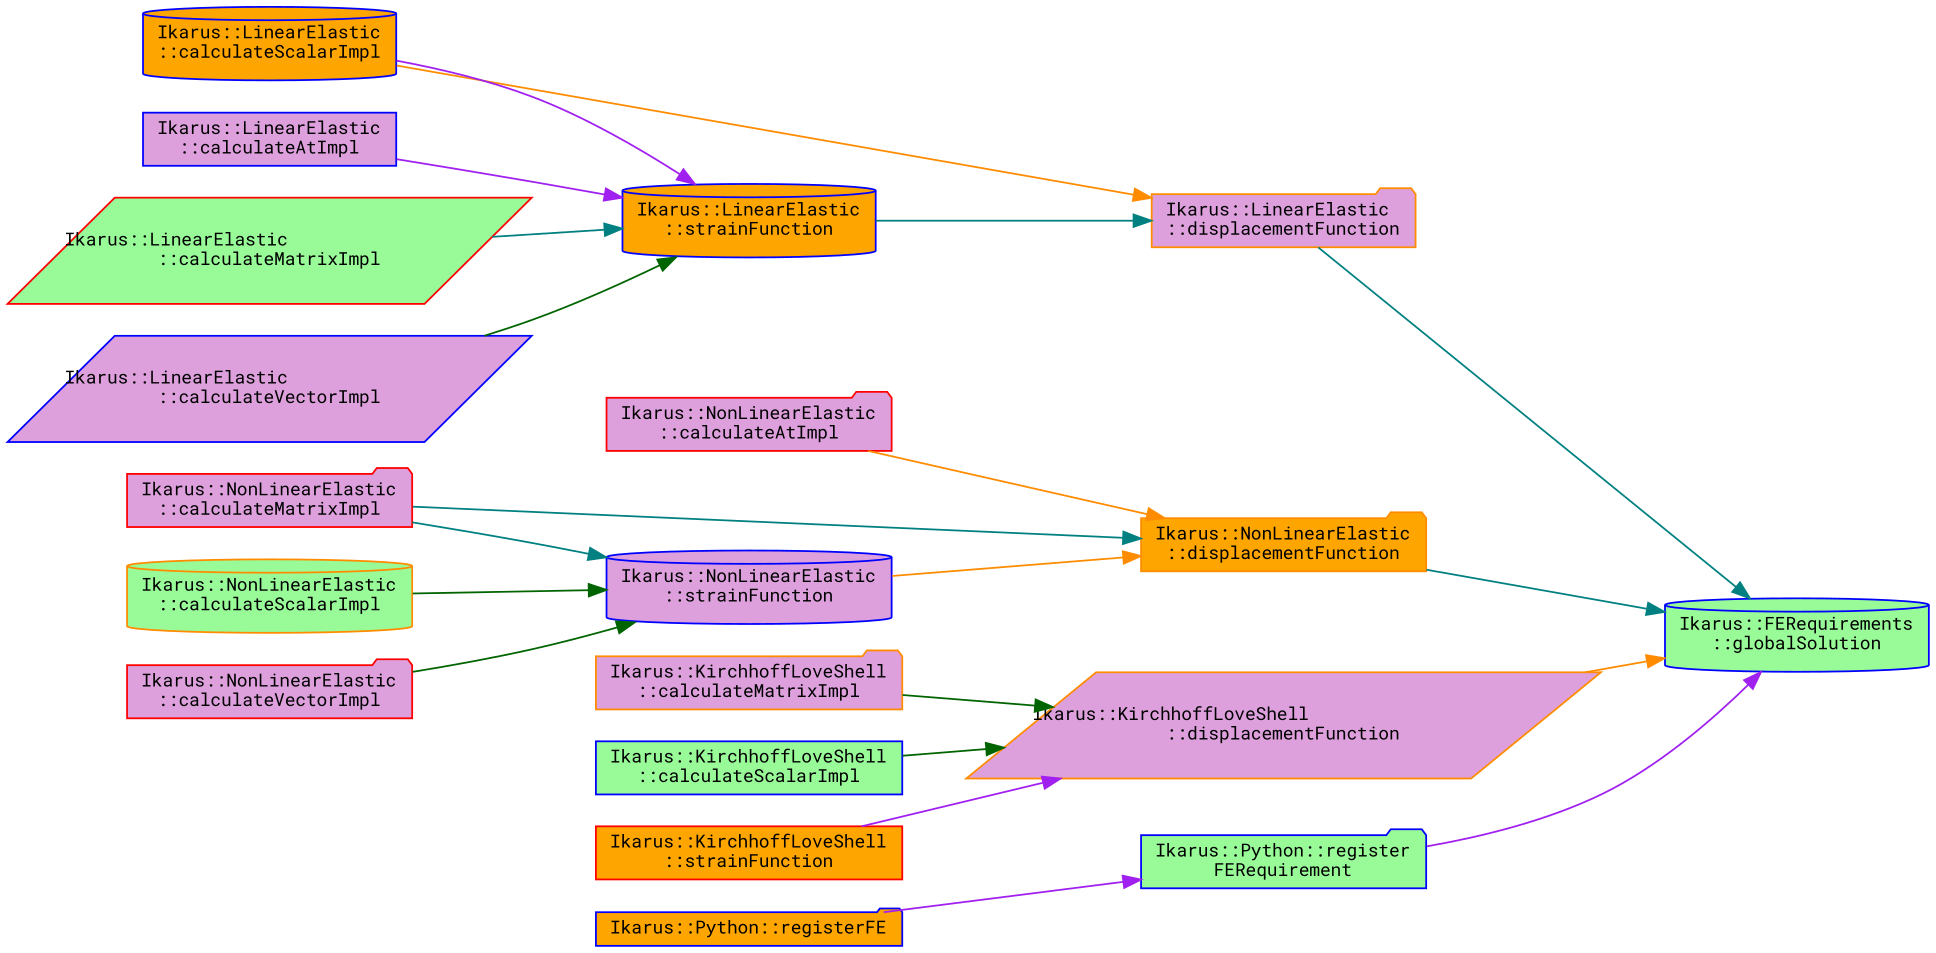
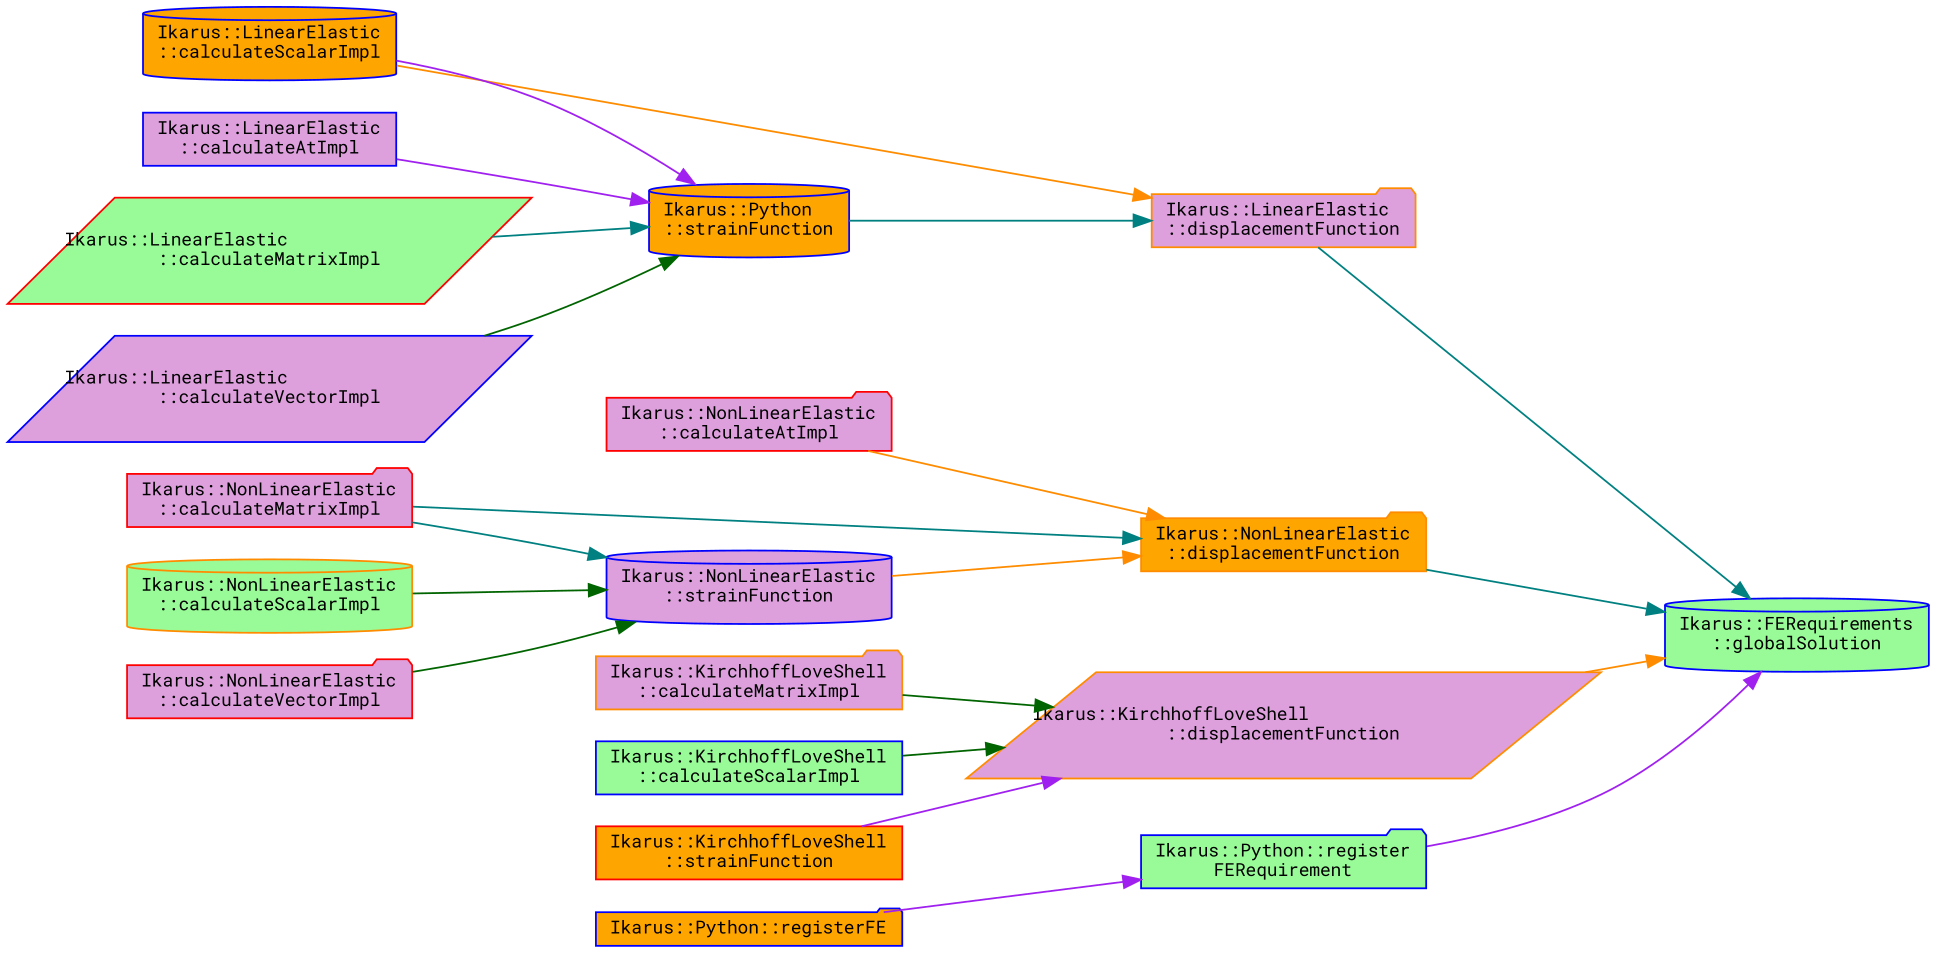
(749, 221) -> (749, 221)
